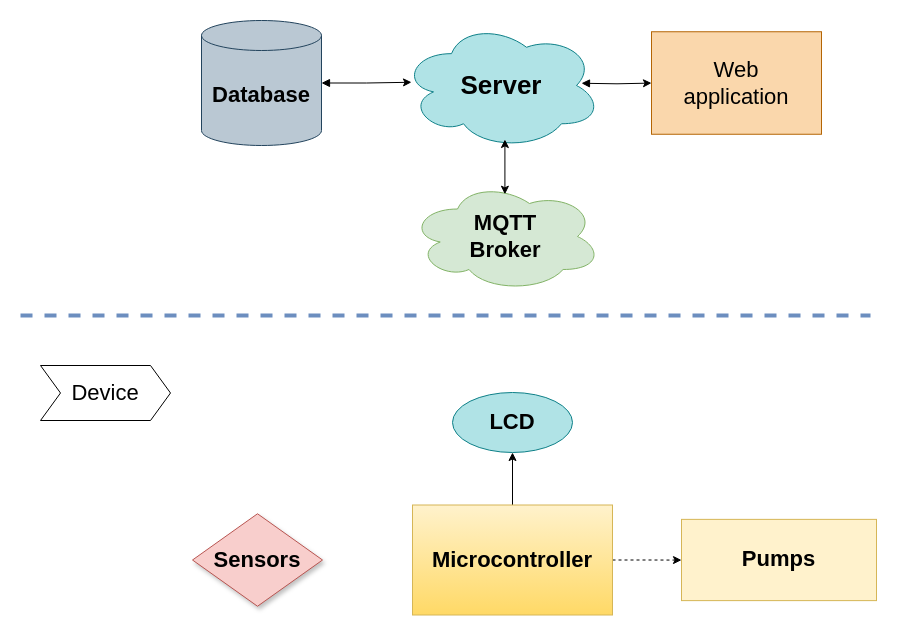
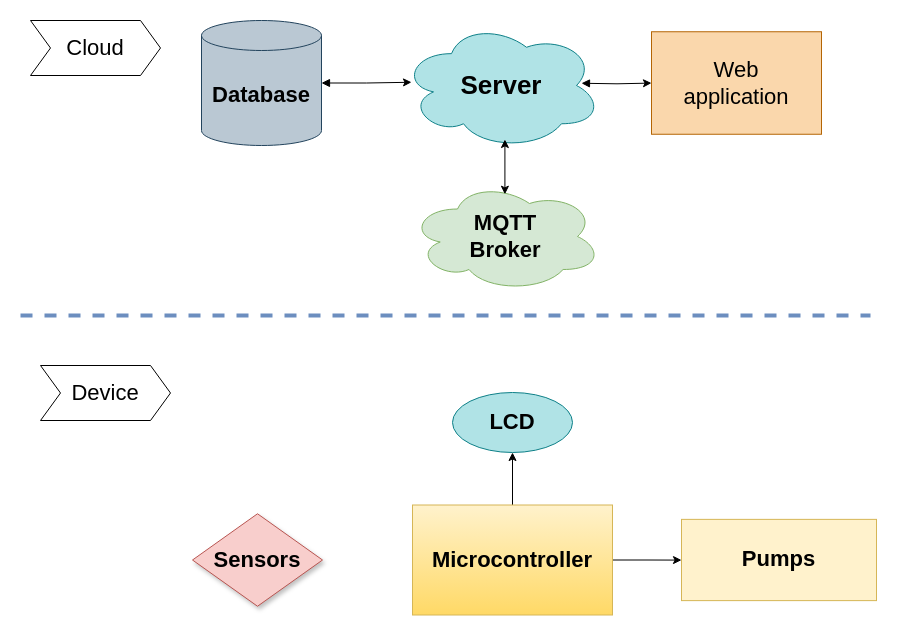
none -> (96, 48)
(643, 560) -> (643, 560)
